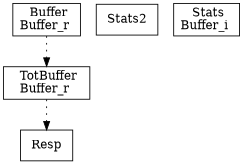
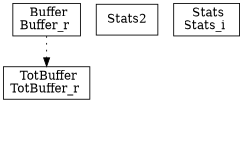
(207, 20) -> (207, 20)
(47, 83) -> (47, 83)
(47, 145) -> none
